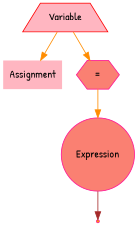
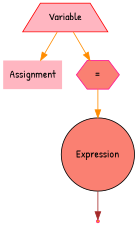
(98, 155) -> (98, 155)
